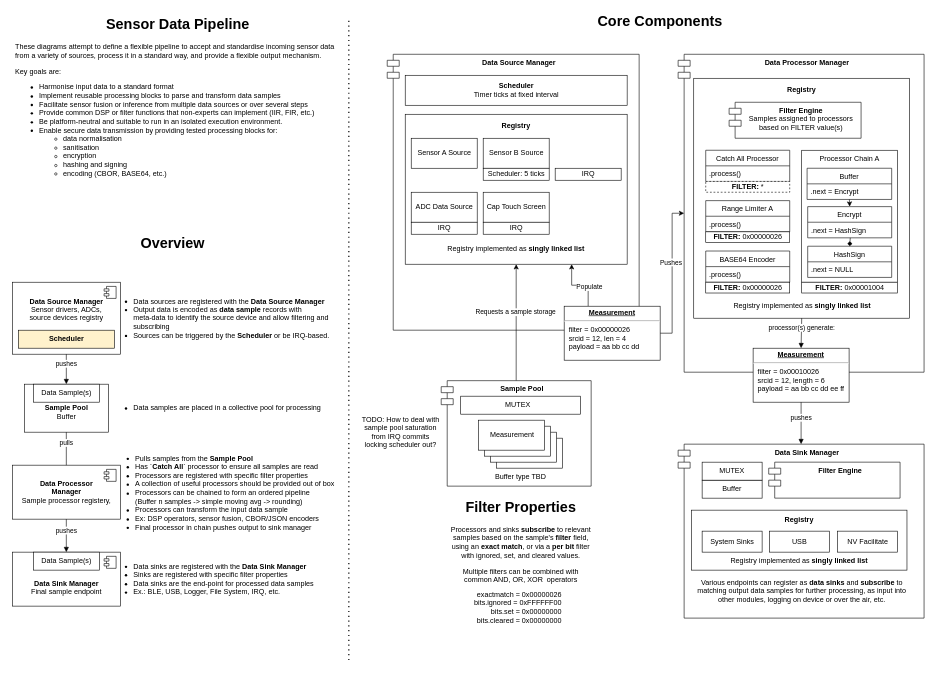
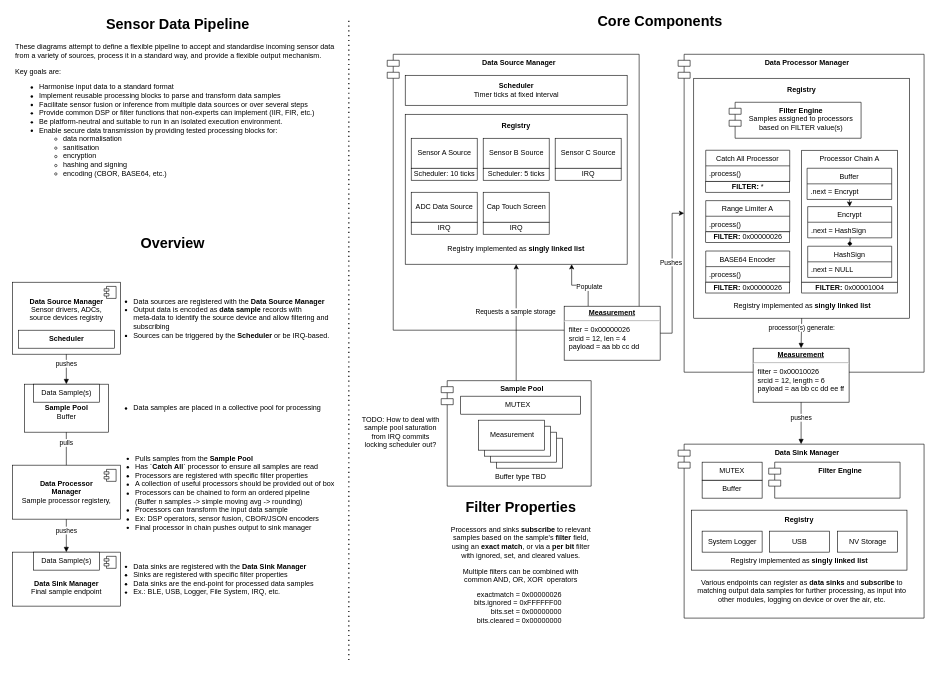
none -> (588, 153)
none -> (444, 174)
(748, 187) -> (748, 187)
(66, 339) -> (66, 339)
(733, 542) -> (733, 542)
(868, 542) -> (868, 542)
